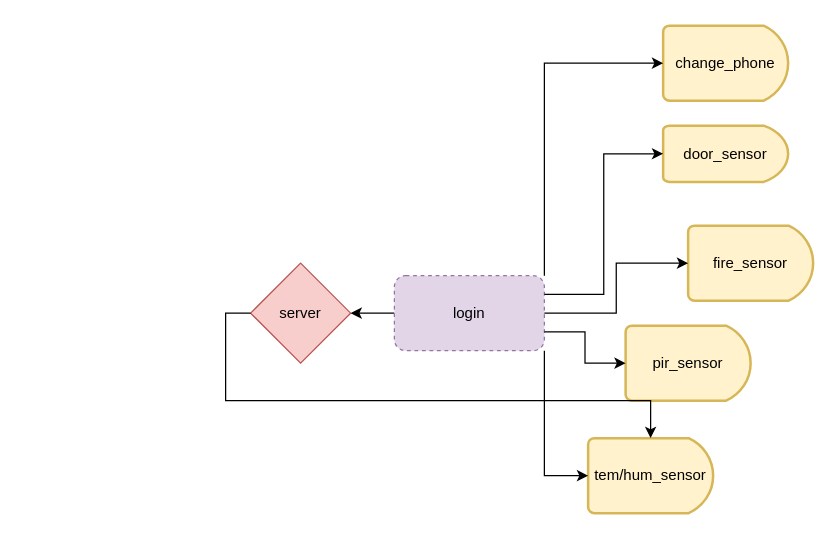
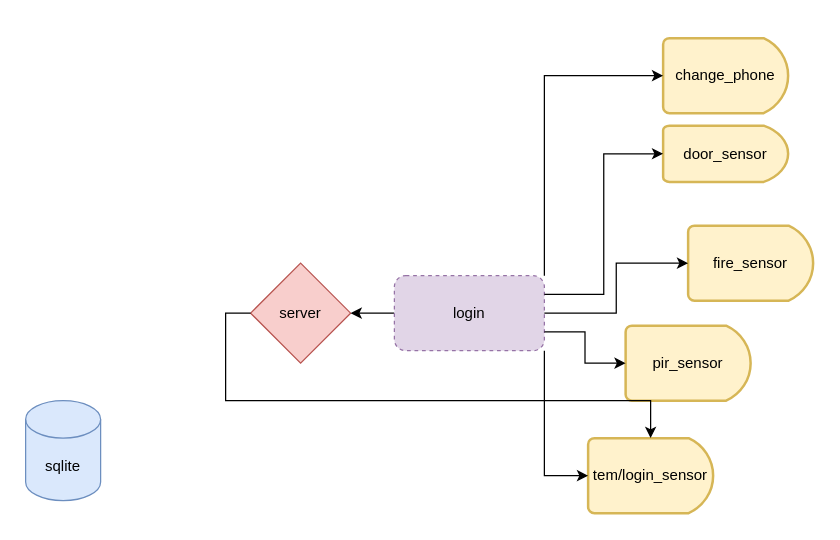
(726, 63) -> (726, 76)
none -> (63, 451)
(651, 476) -> (651, 476)
